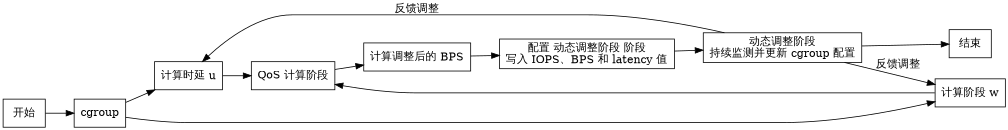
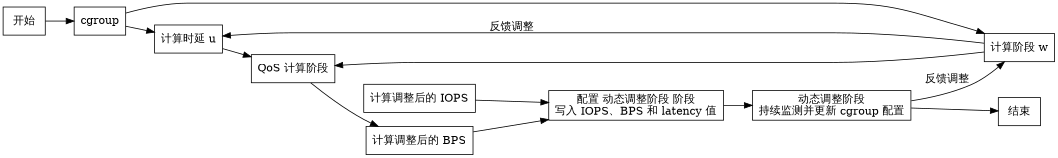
(461, 15) -> (607, 33)
none -> (420, 98)
